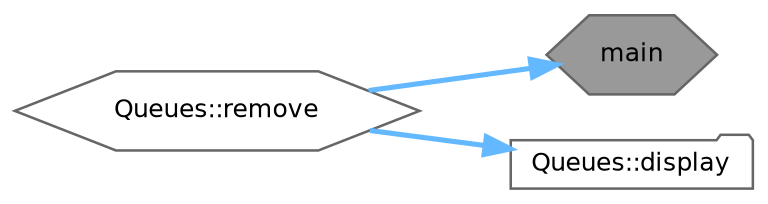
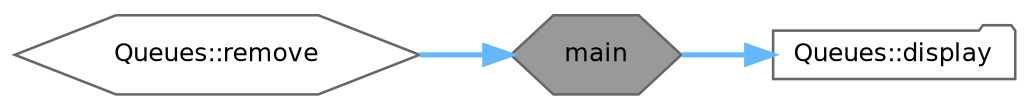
(428, 138) -> (714, 55)
